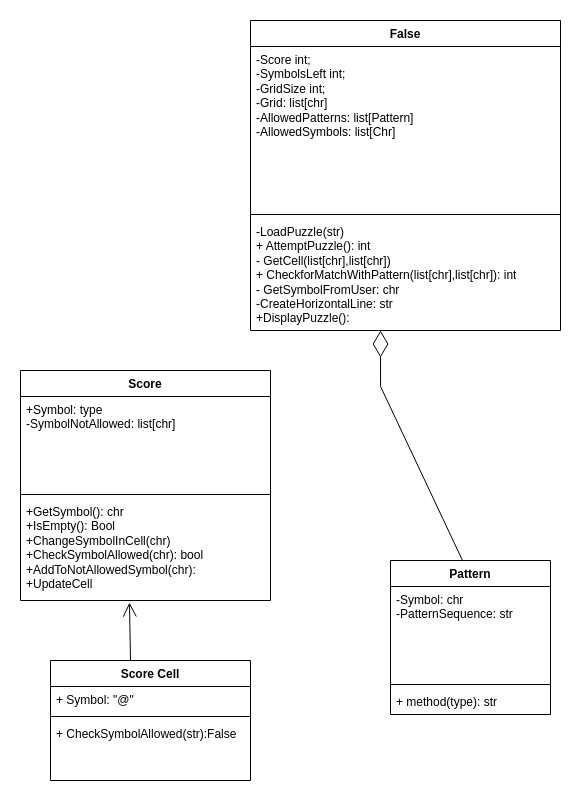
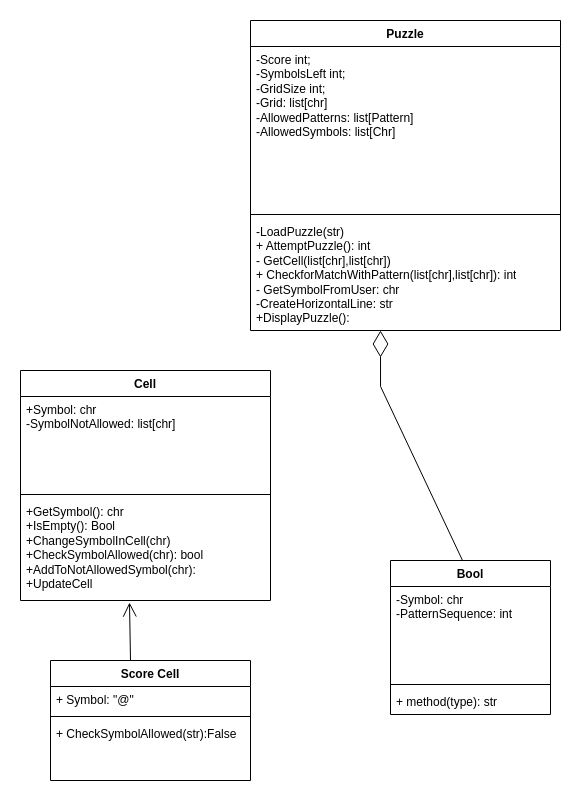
(406, 35) -> (406, 35)
(146, 385) -> (146, 385)
(110, 418) -> (110, 418)
(471, 575) -> (471, 575)
(464, 608) -> (462, 608)
